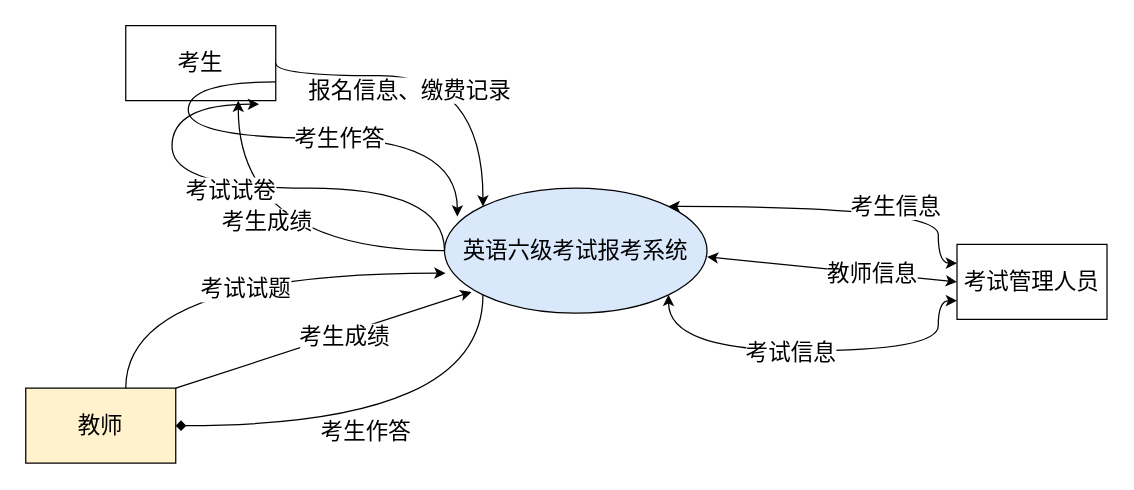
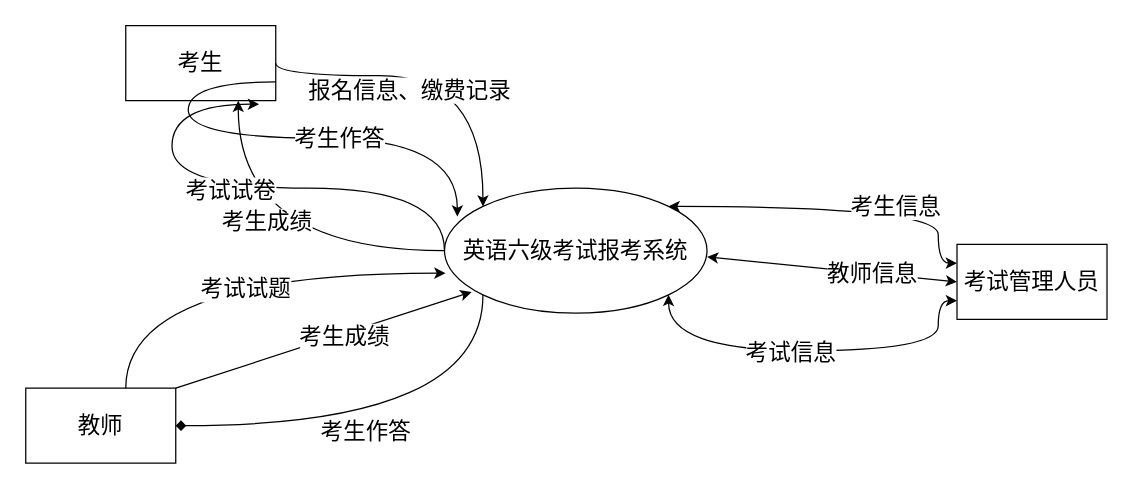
(576, 251) -> (576, 251)
(101, 426) -> (101, 426)
